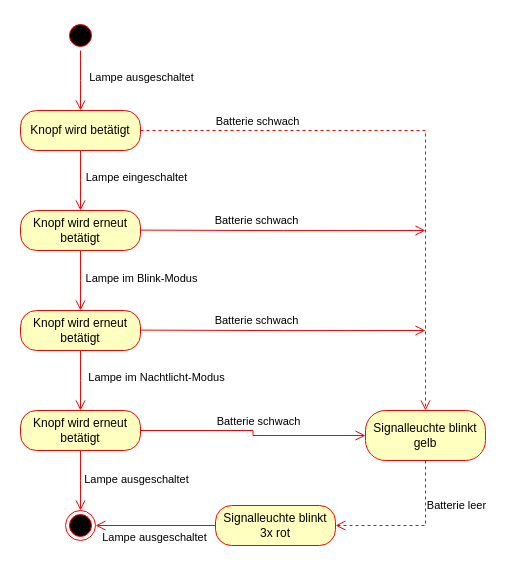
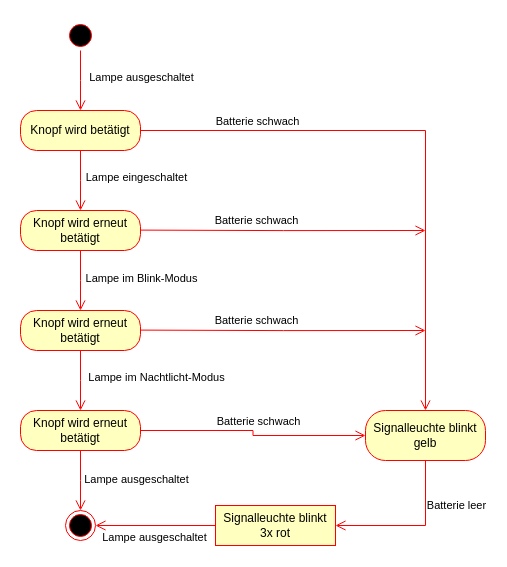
(422, 131) -> (422, 131)
(276, 526) -> (276, 526)
(414, 526) -> (414, 526)
